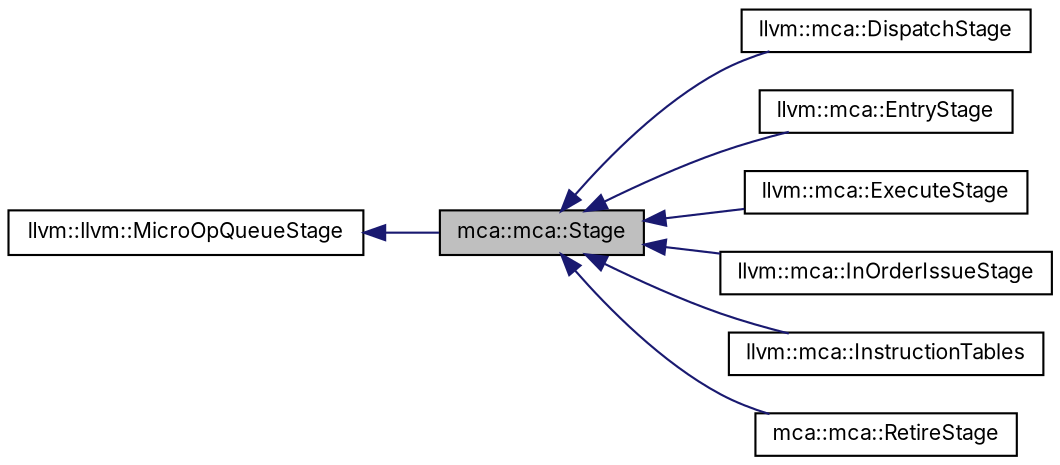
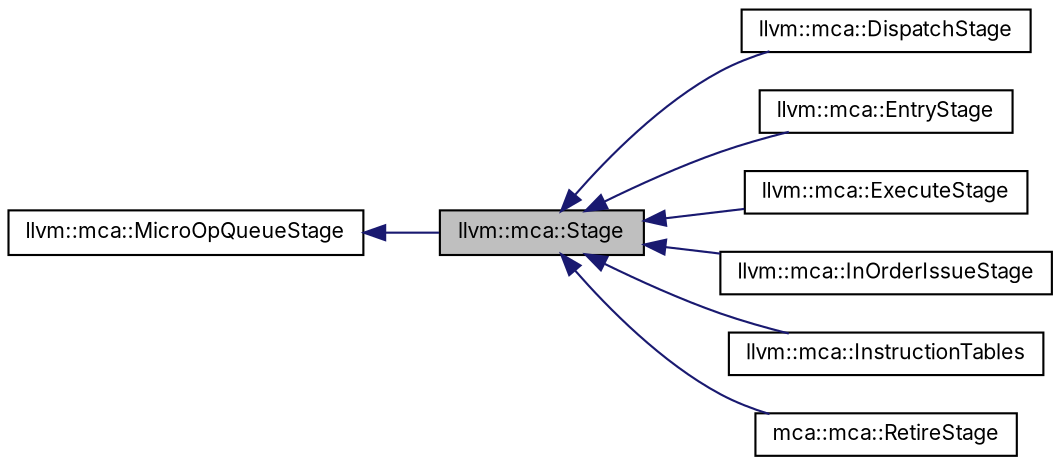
(186, 233) -> (186, 233)
(542, 233) -> (542, 233)
